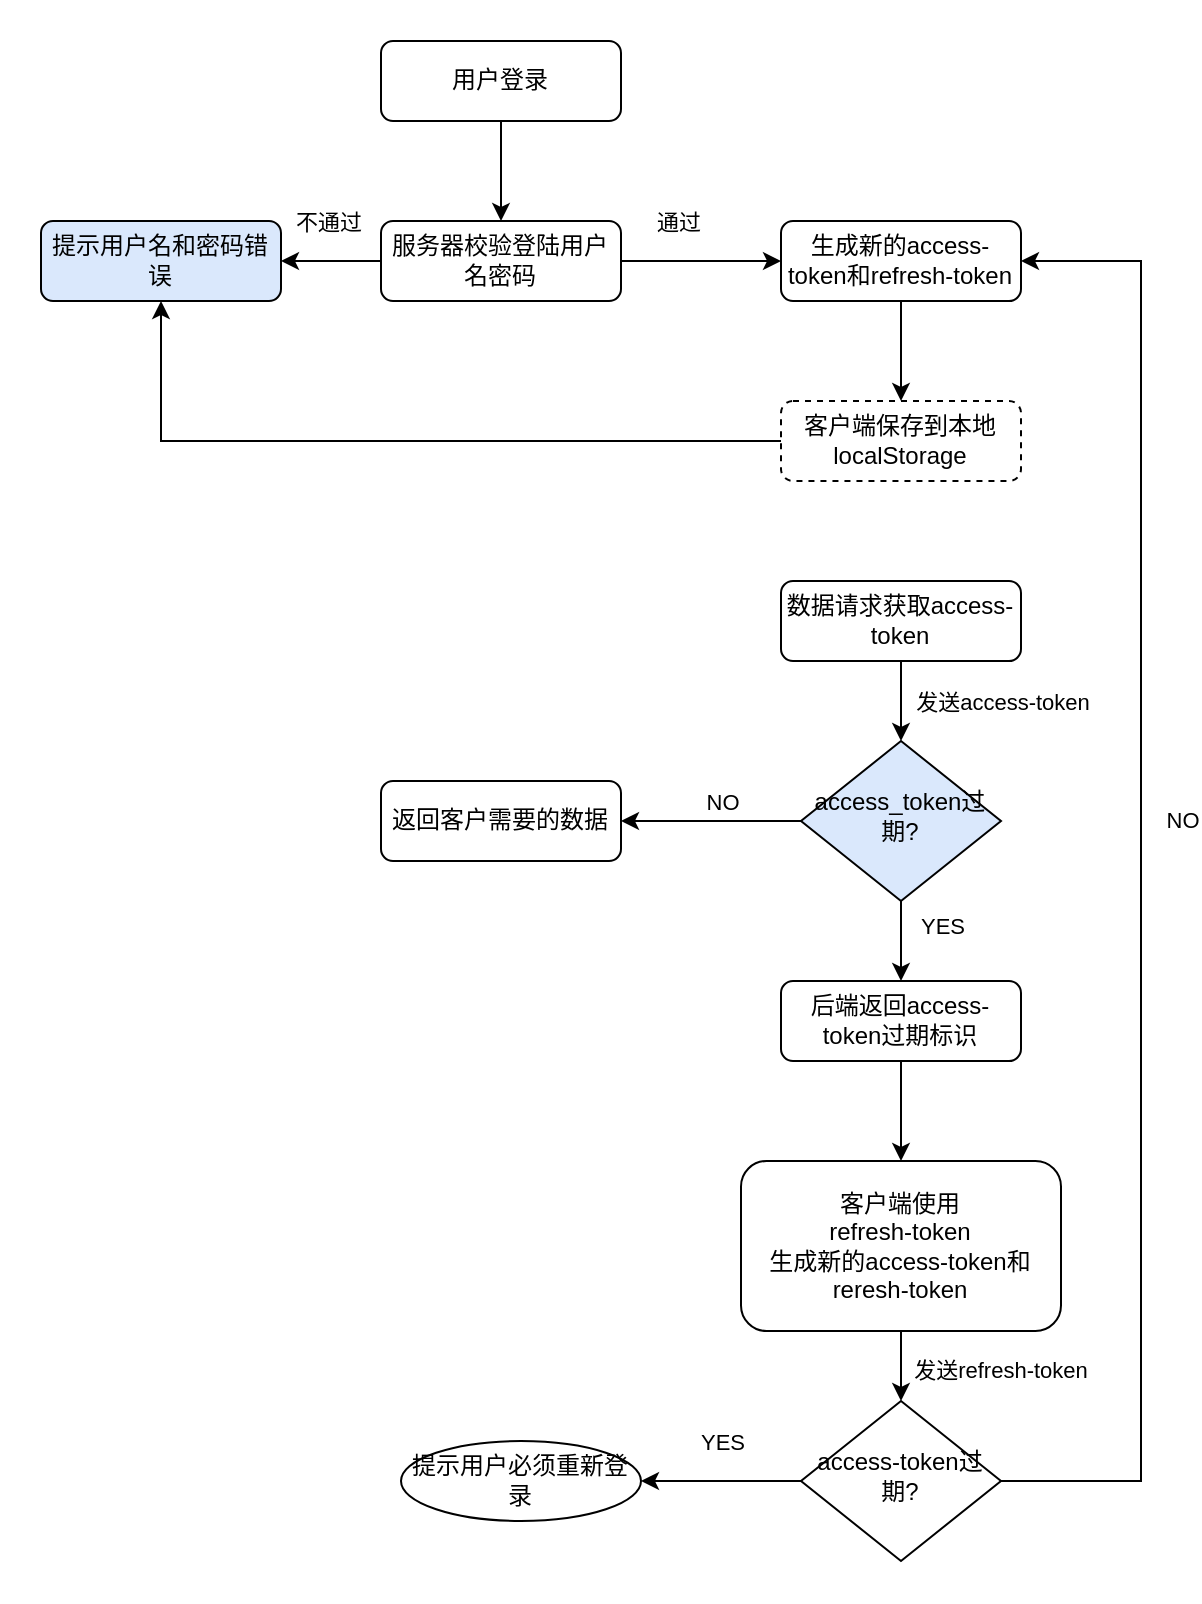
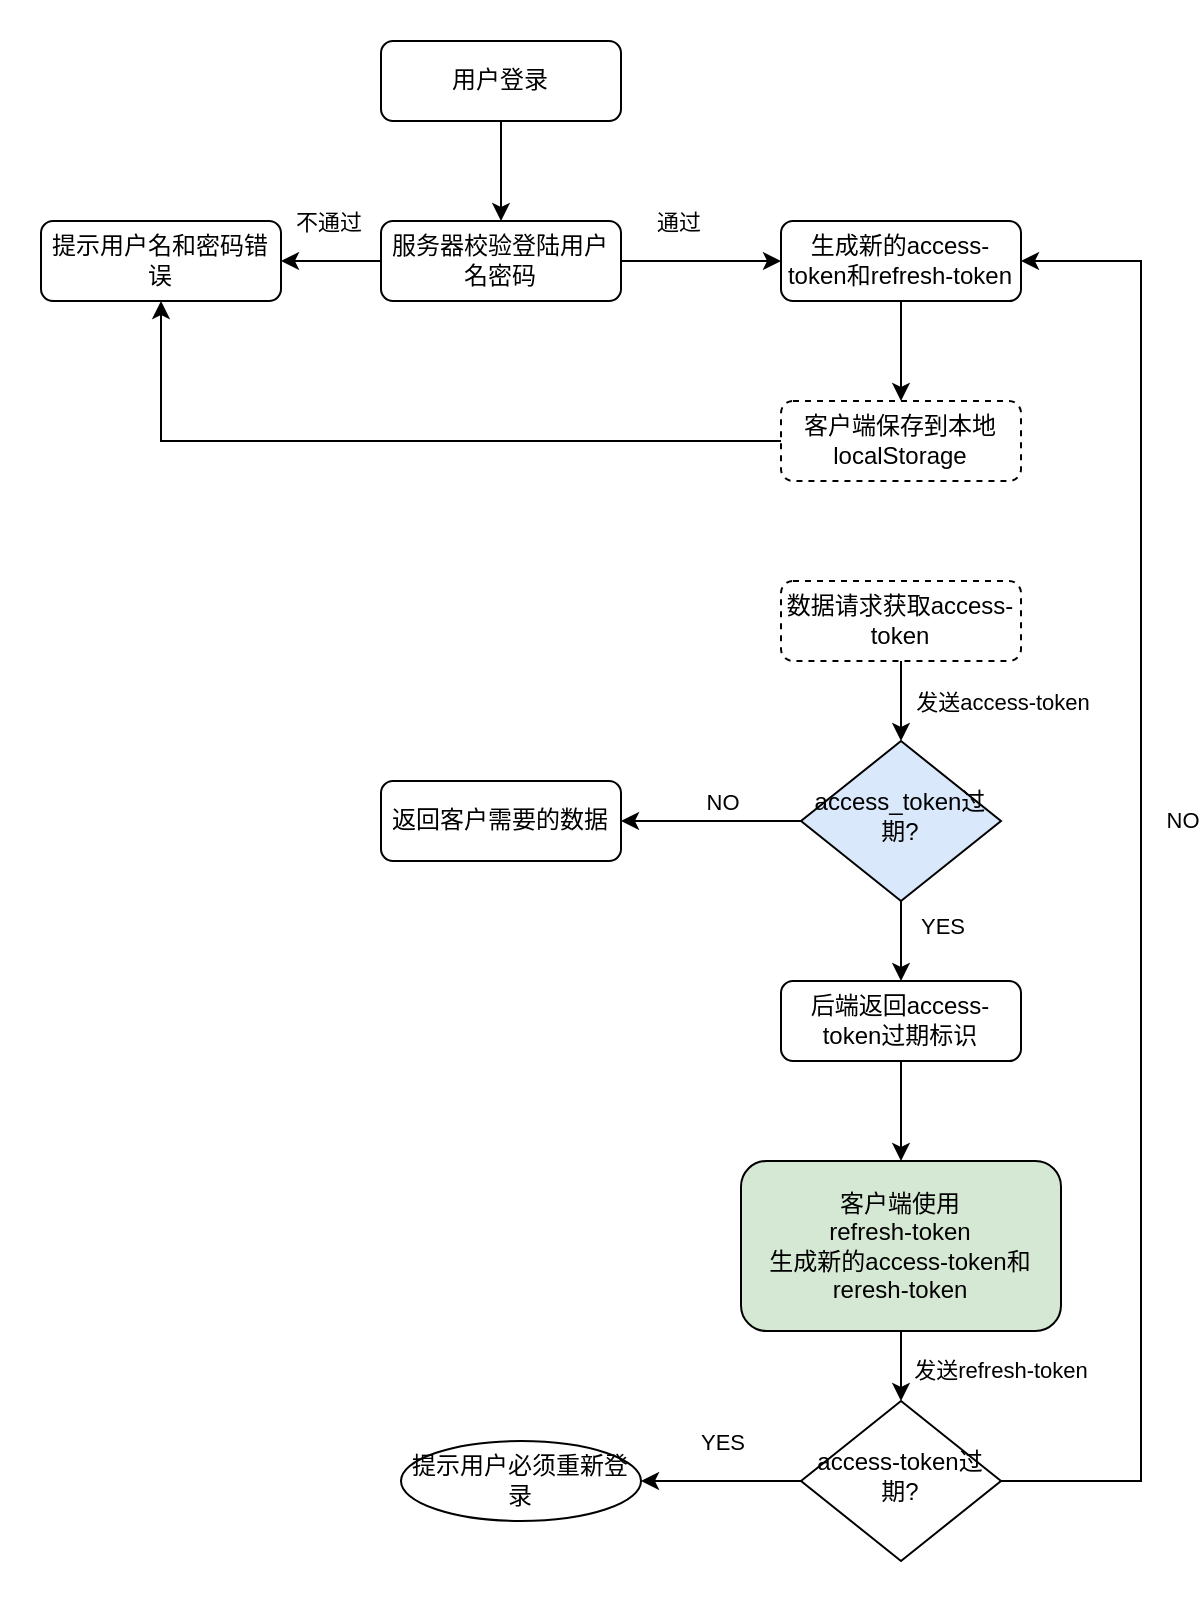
(161, 261) -> (161, 261)
(901, 621) -> (901, 621)
(901, 1246) -> (901, 1246)
